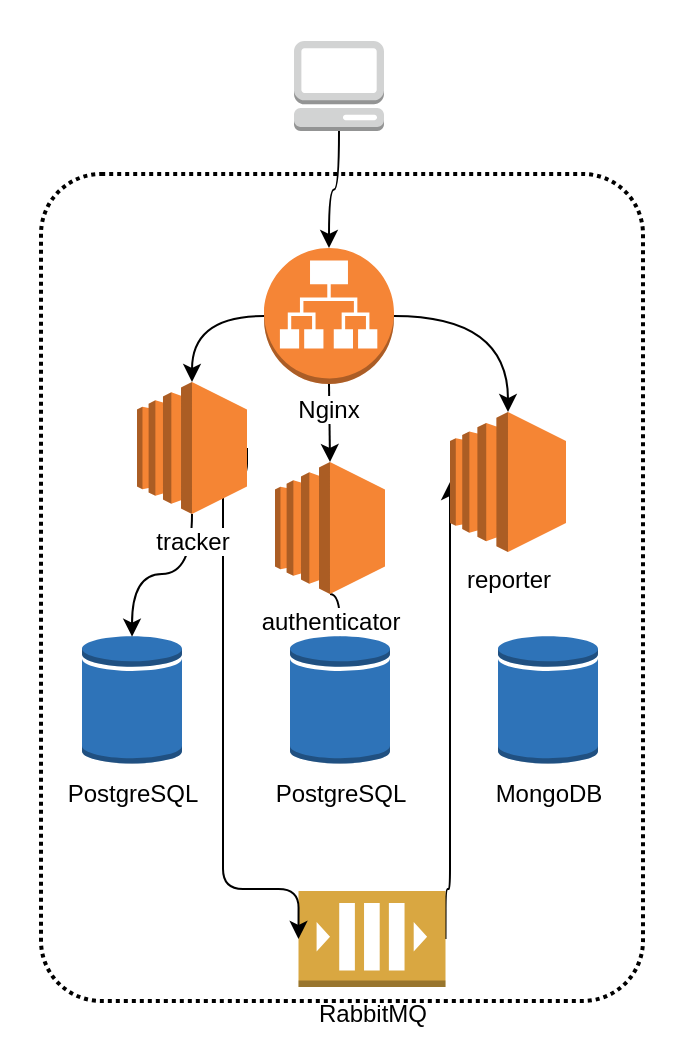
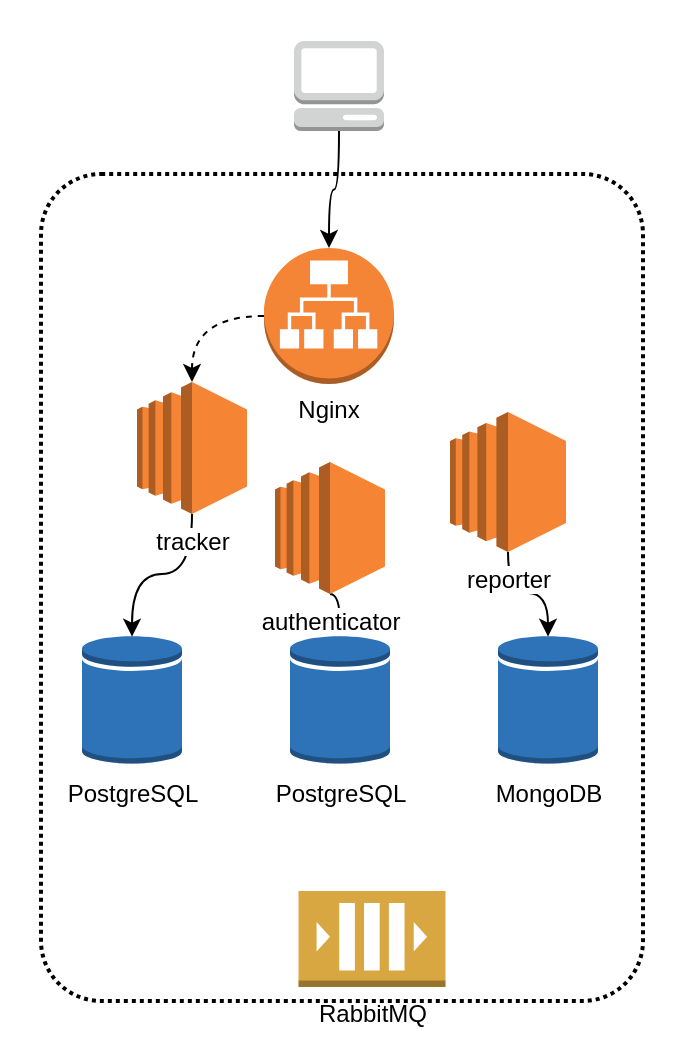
(215, 326) -> (215, 326)
(471, 332) -> none
(330, 435) -> none
none -> (545, 605)
(450, 715) -> none
(223, 763) -> none
